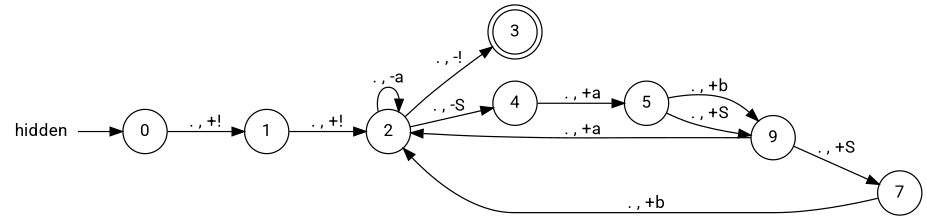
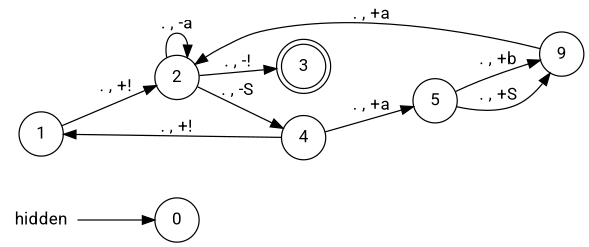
(200, 132) -> (179, 136)
(900, 193) -> none
